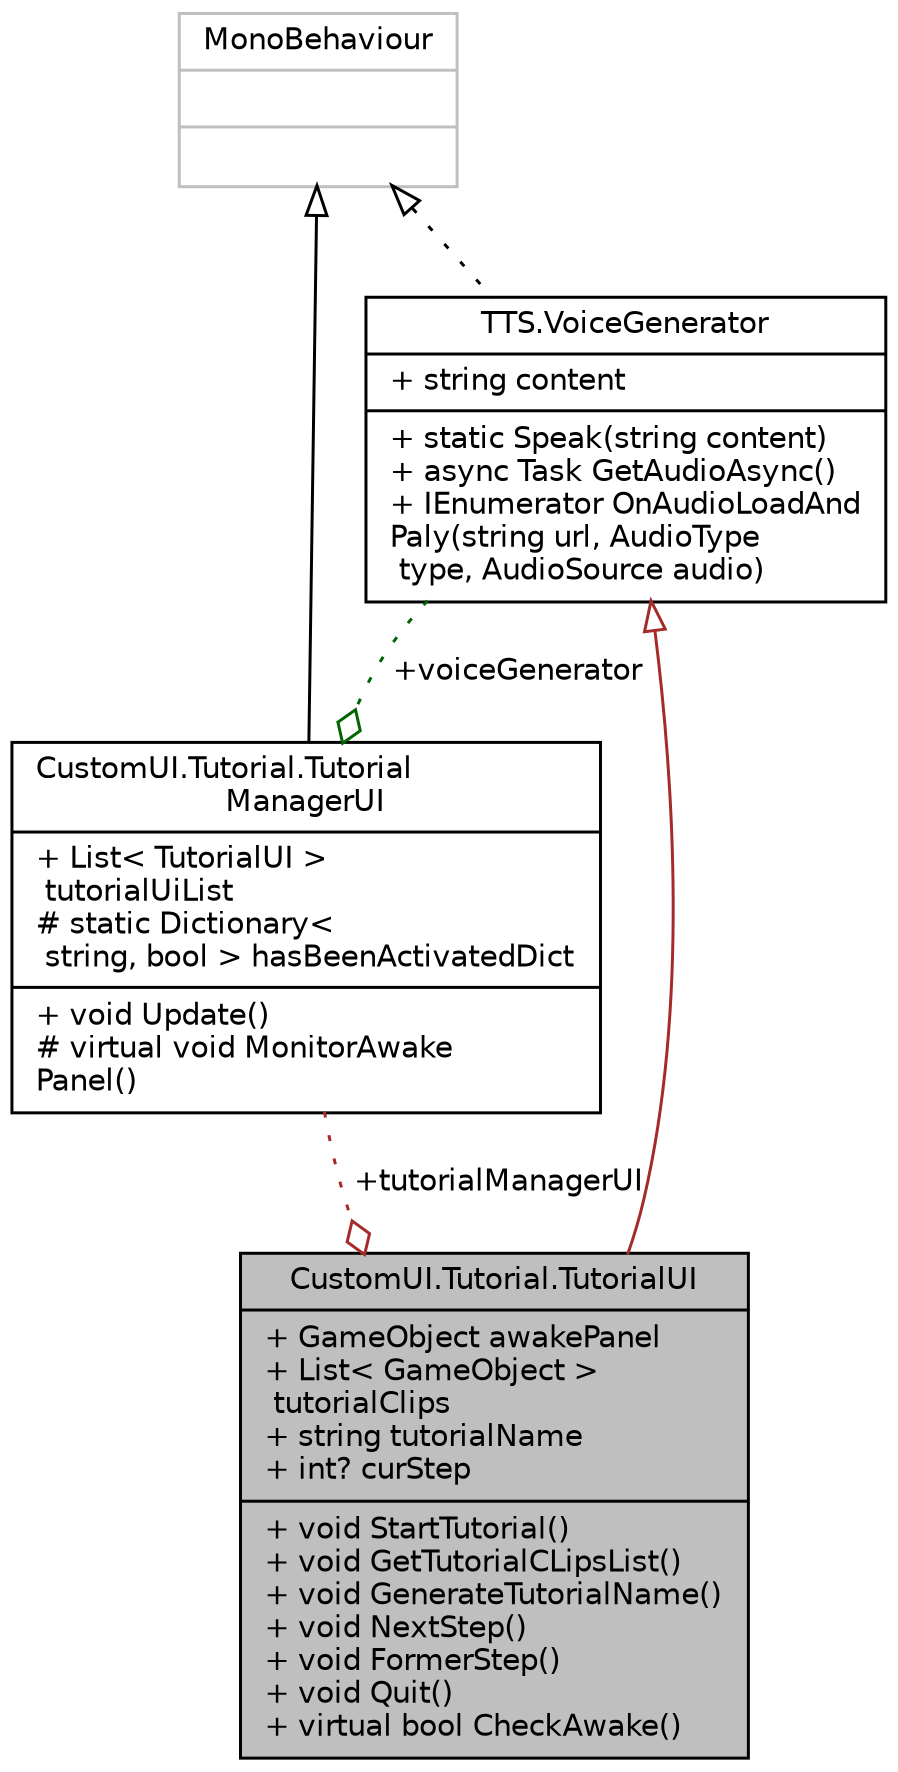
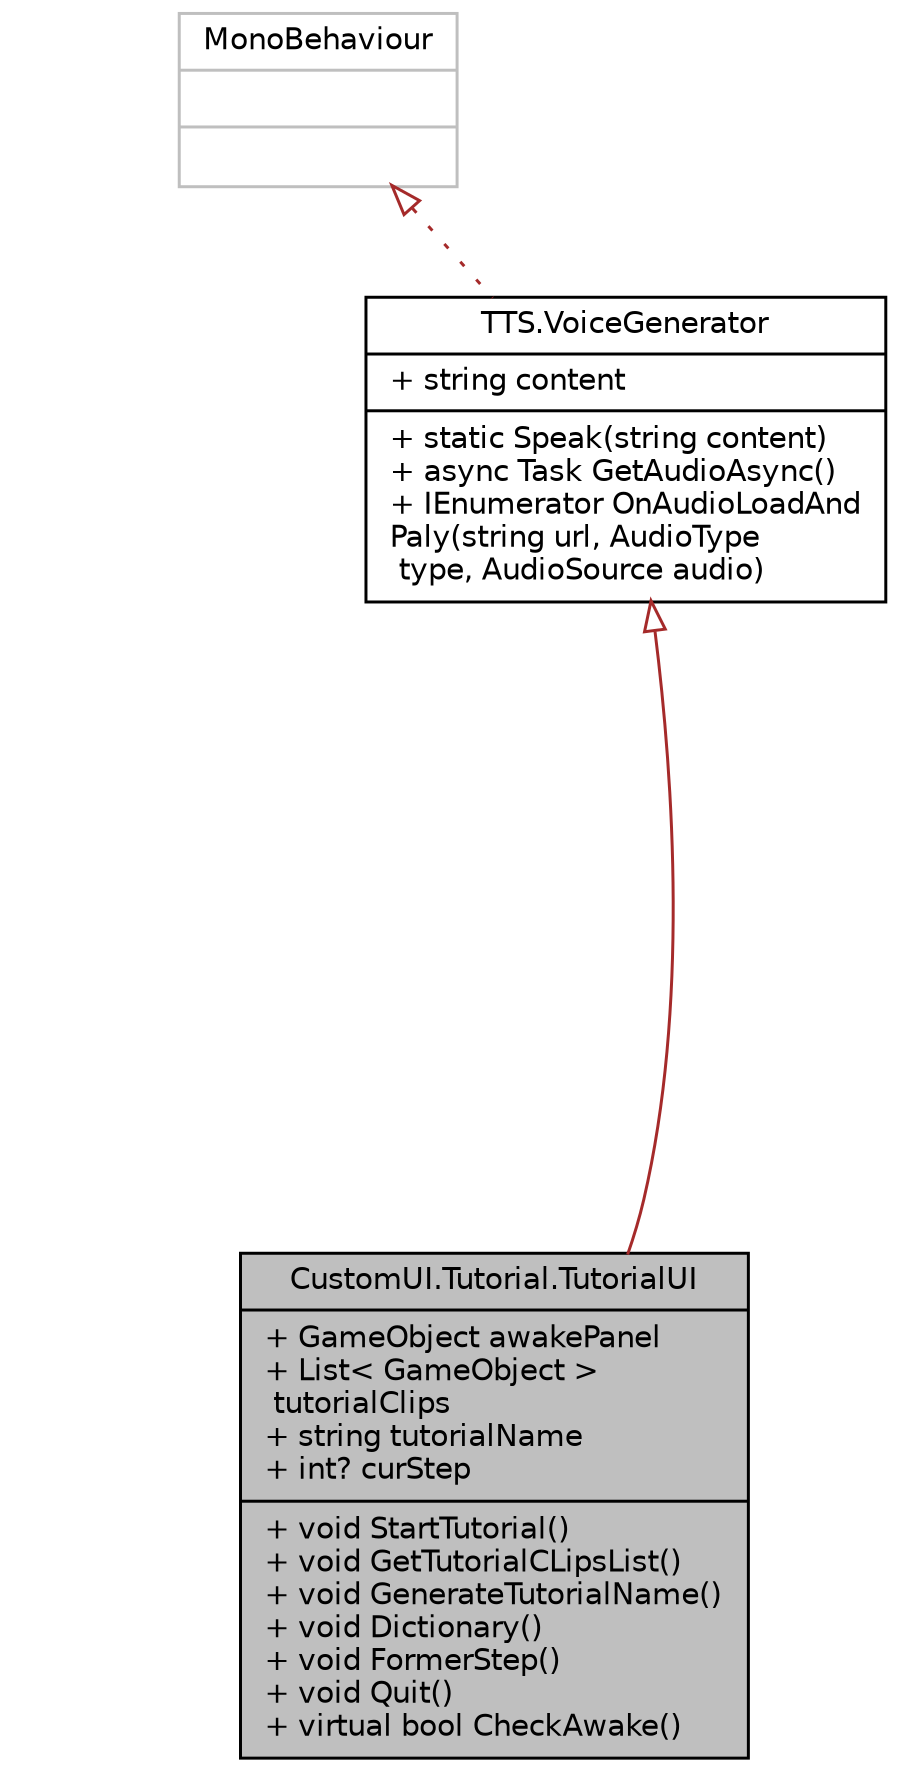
(453, 253) -> (453, 253)
(306, 928) -> none
(396, 1628) -> (405, 1628)
